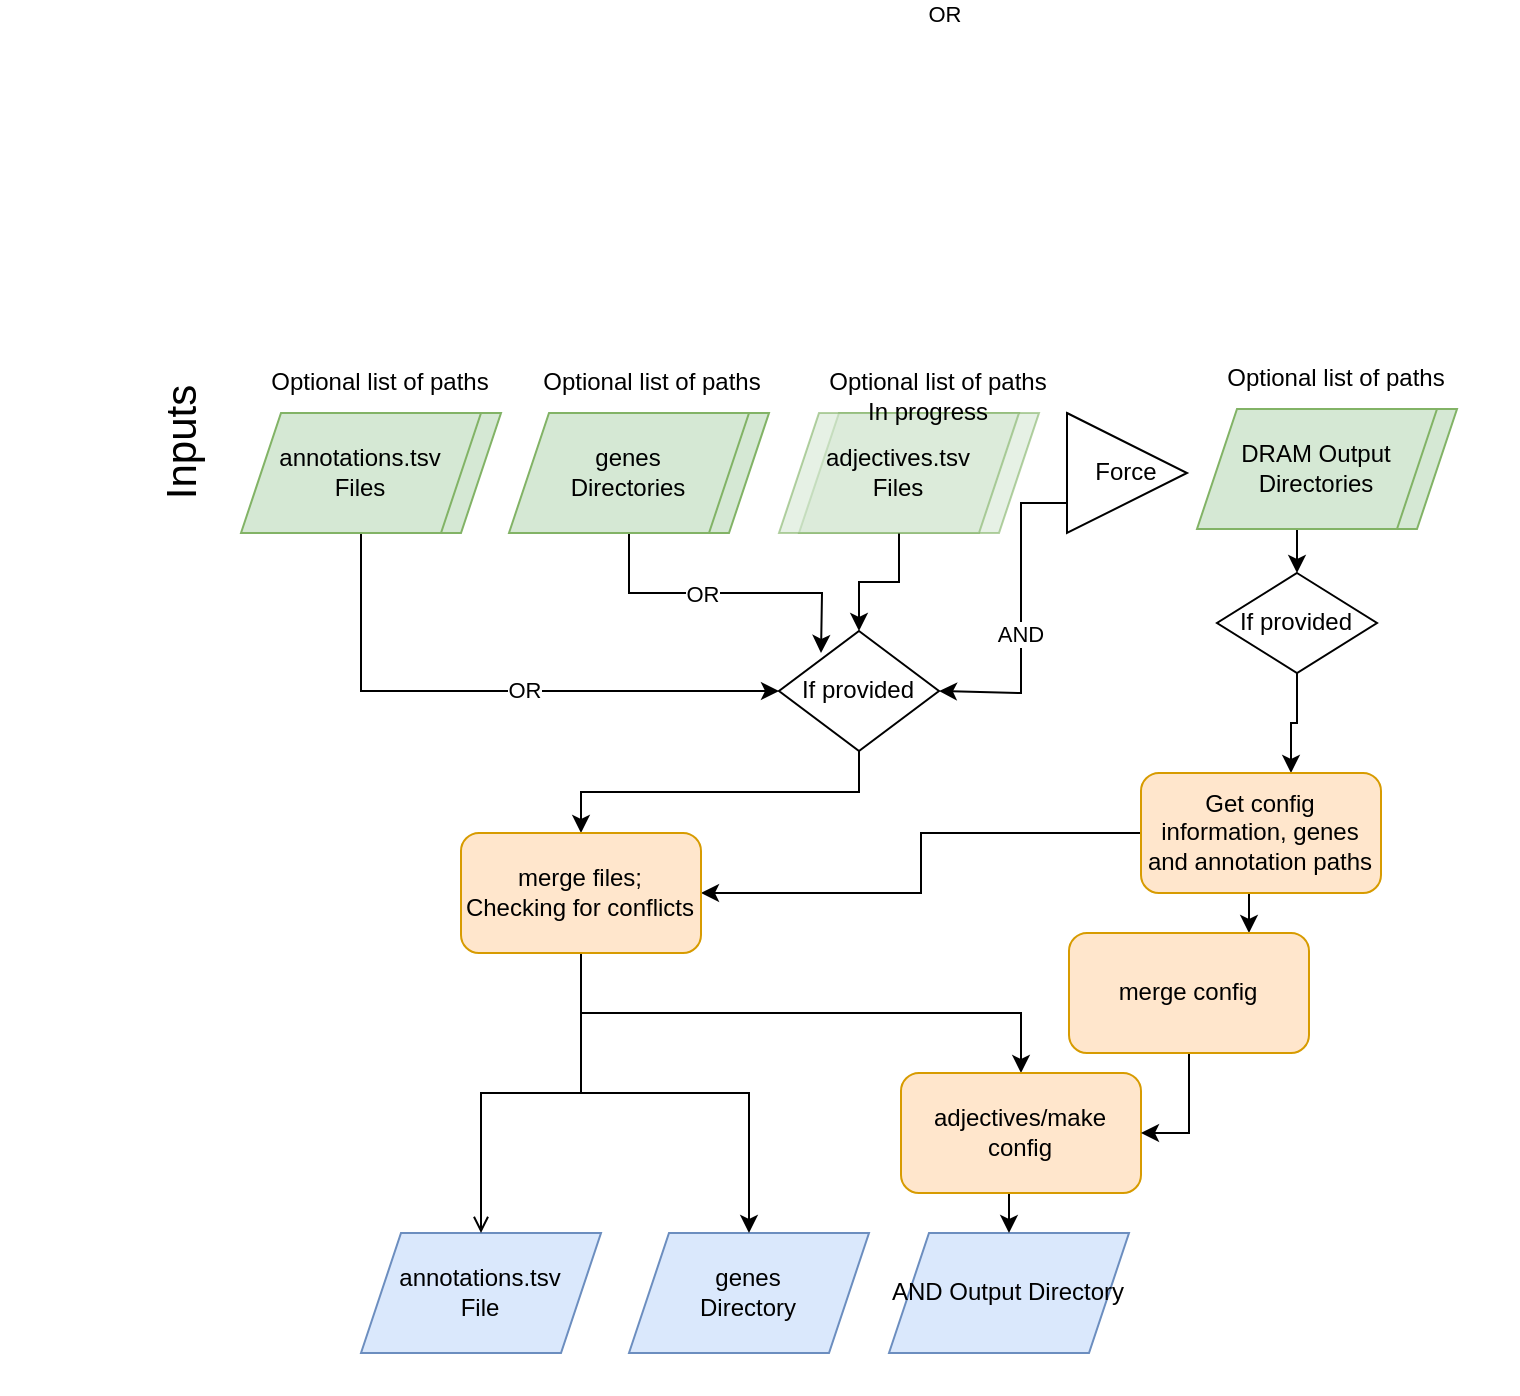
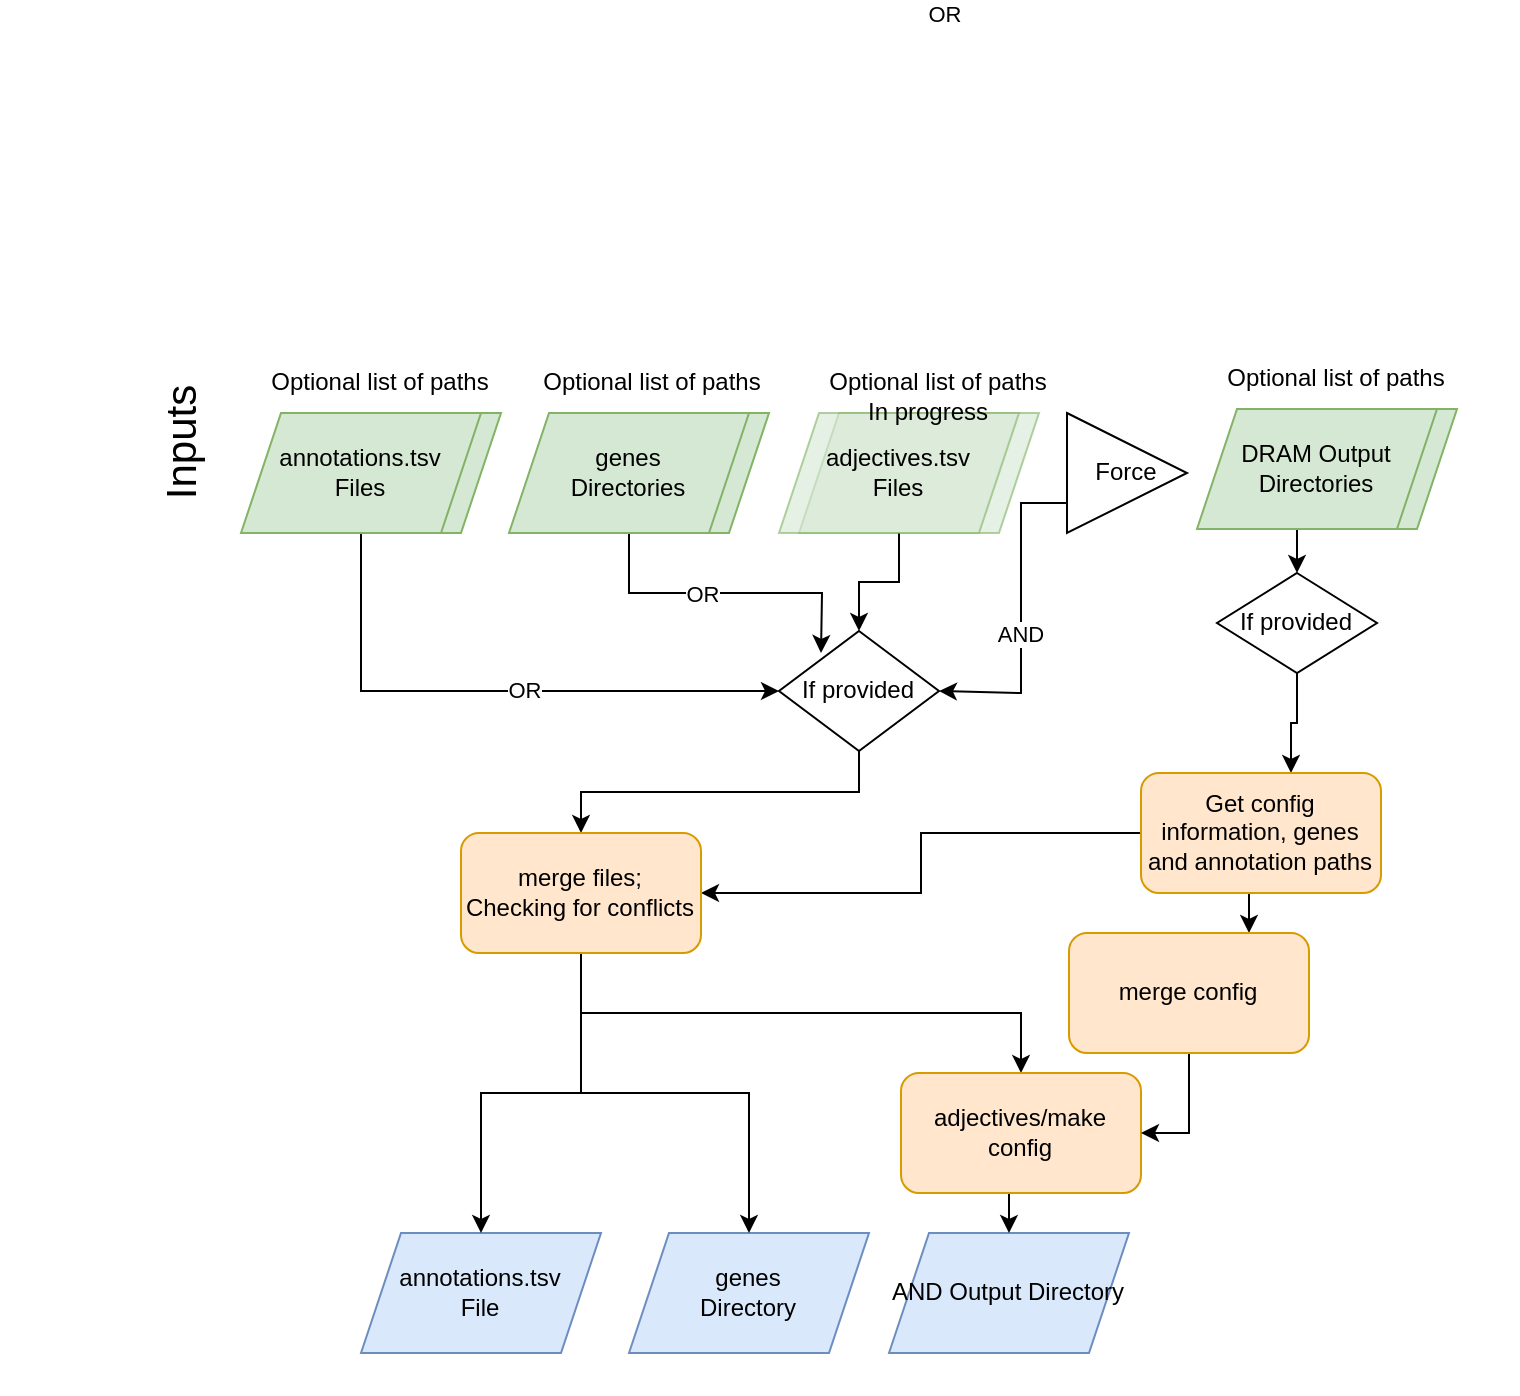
(481, 1220) -> (481, 1218)
